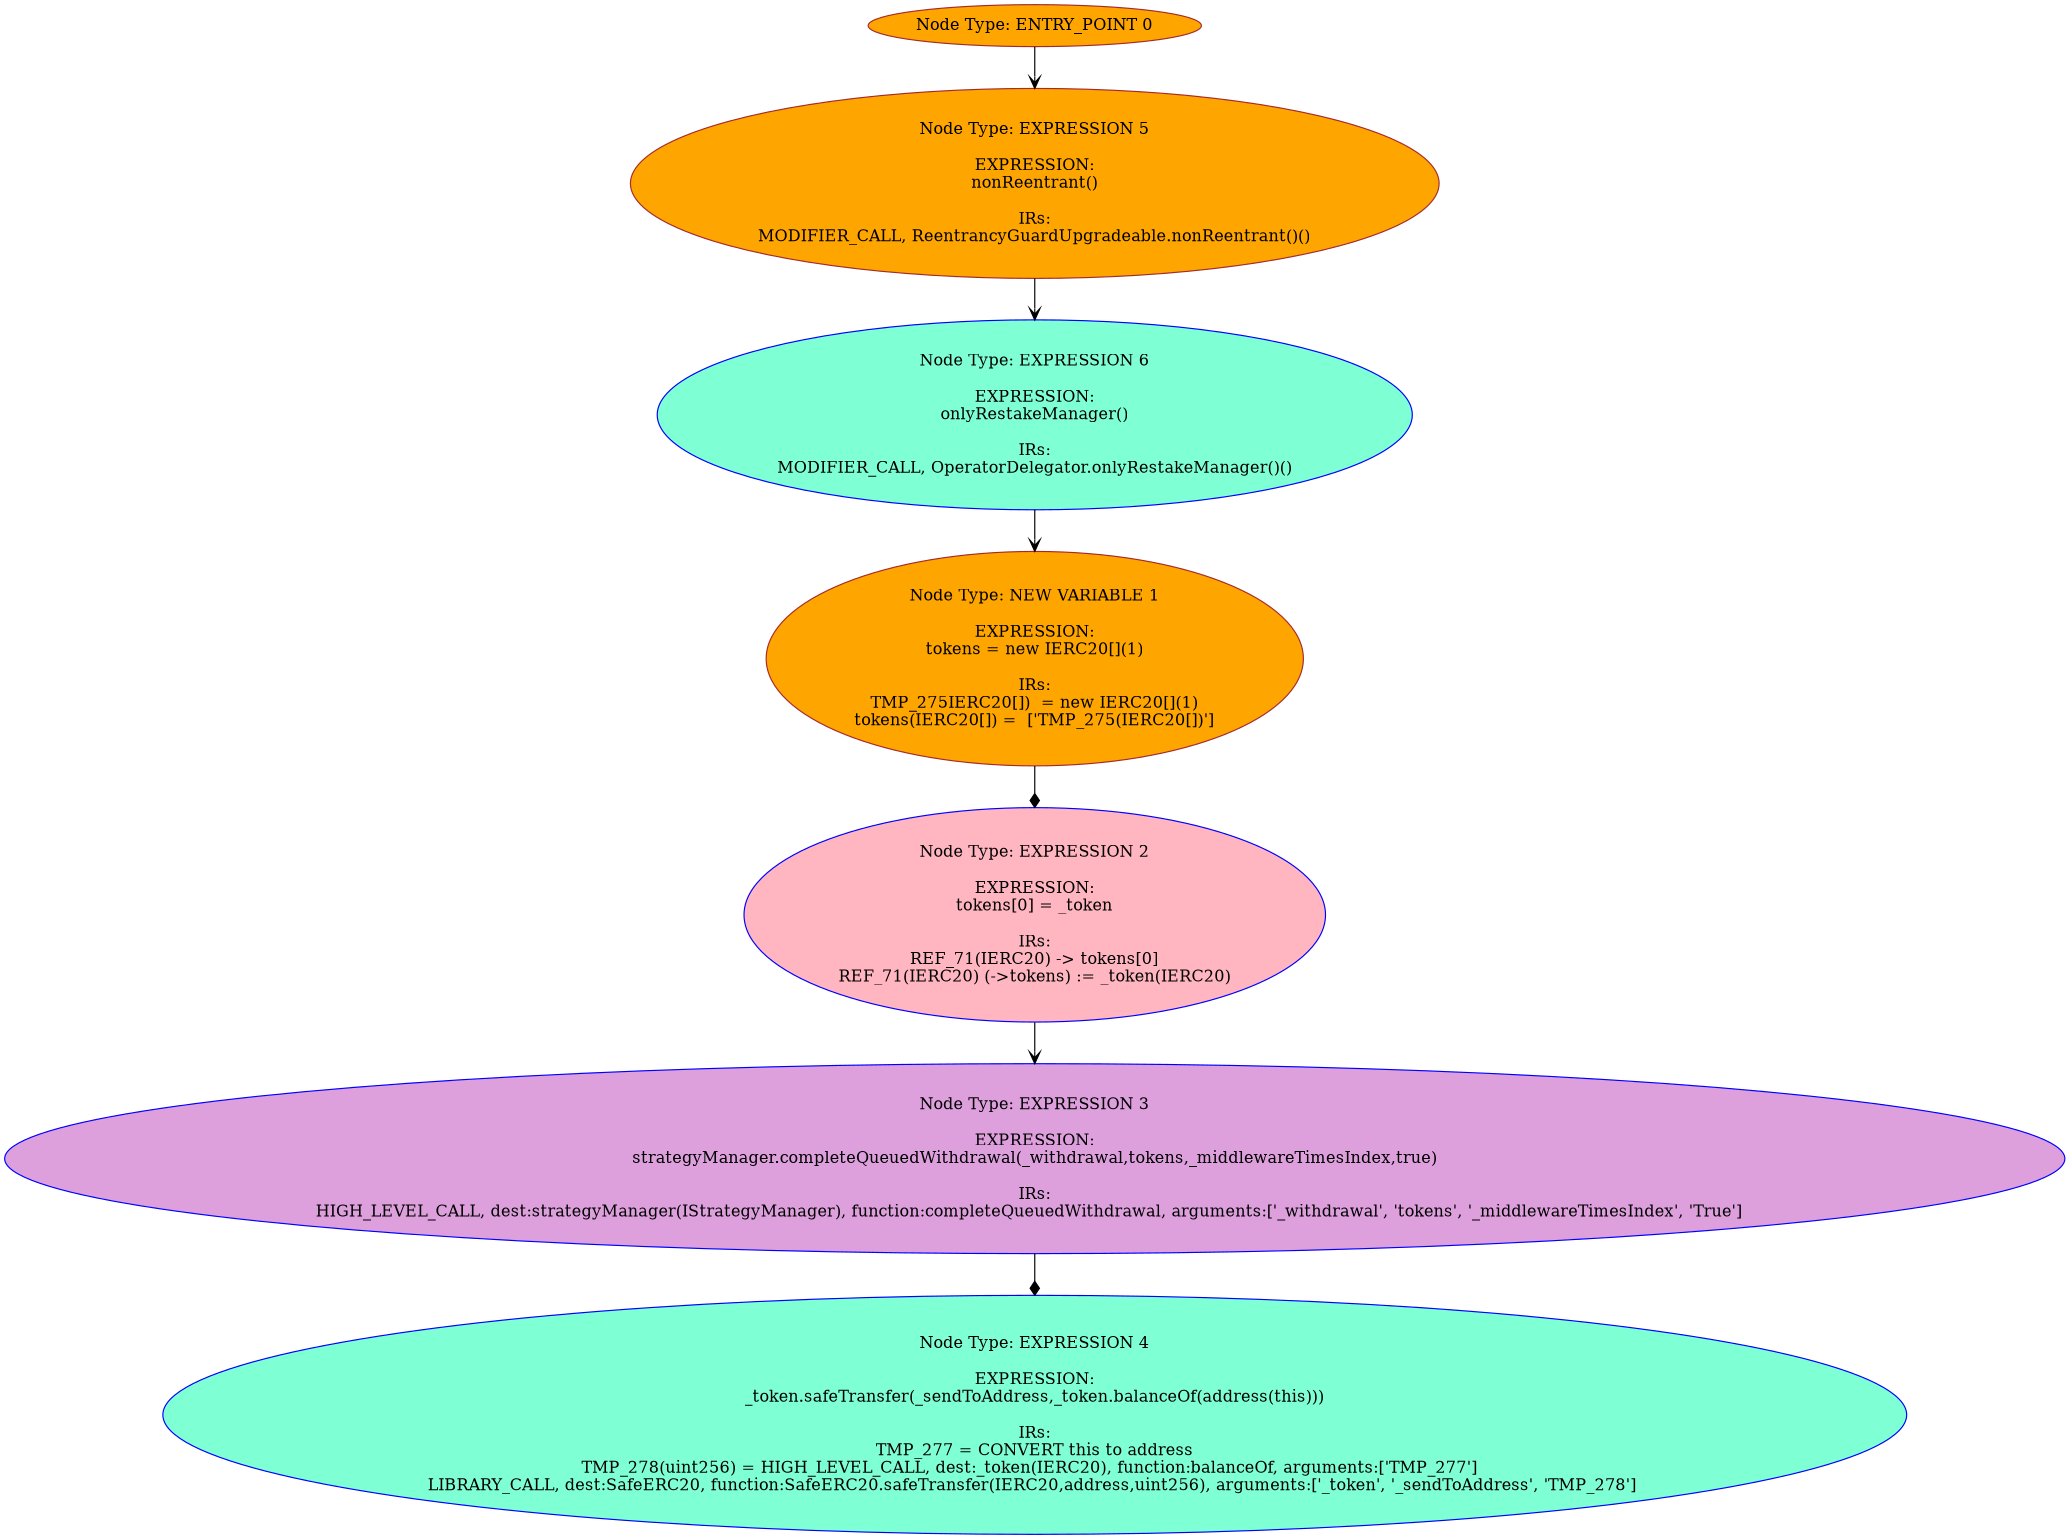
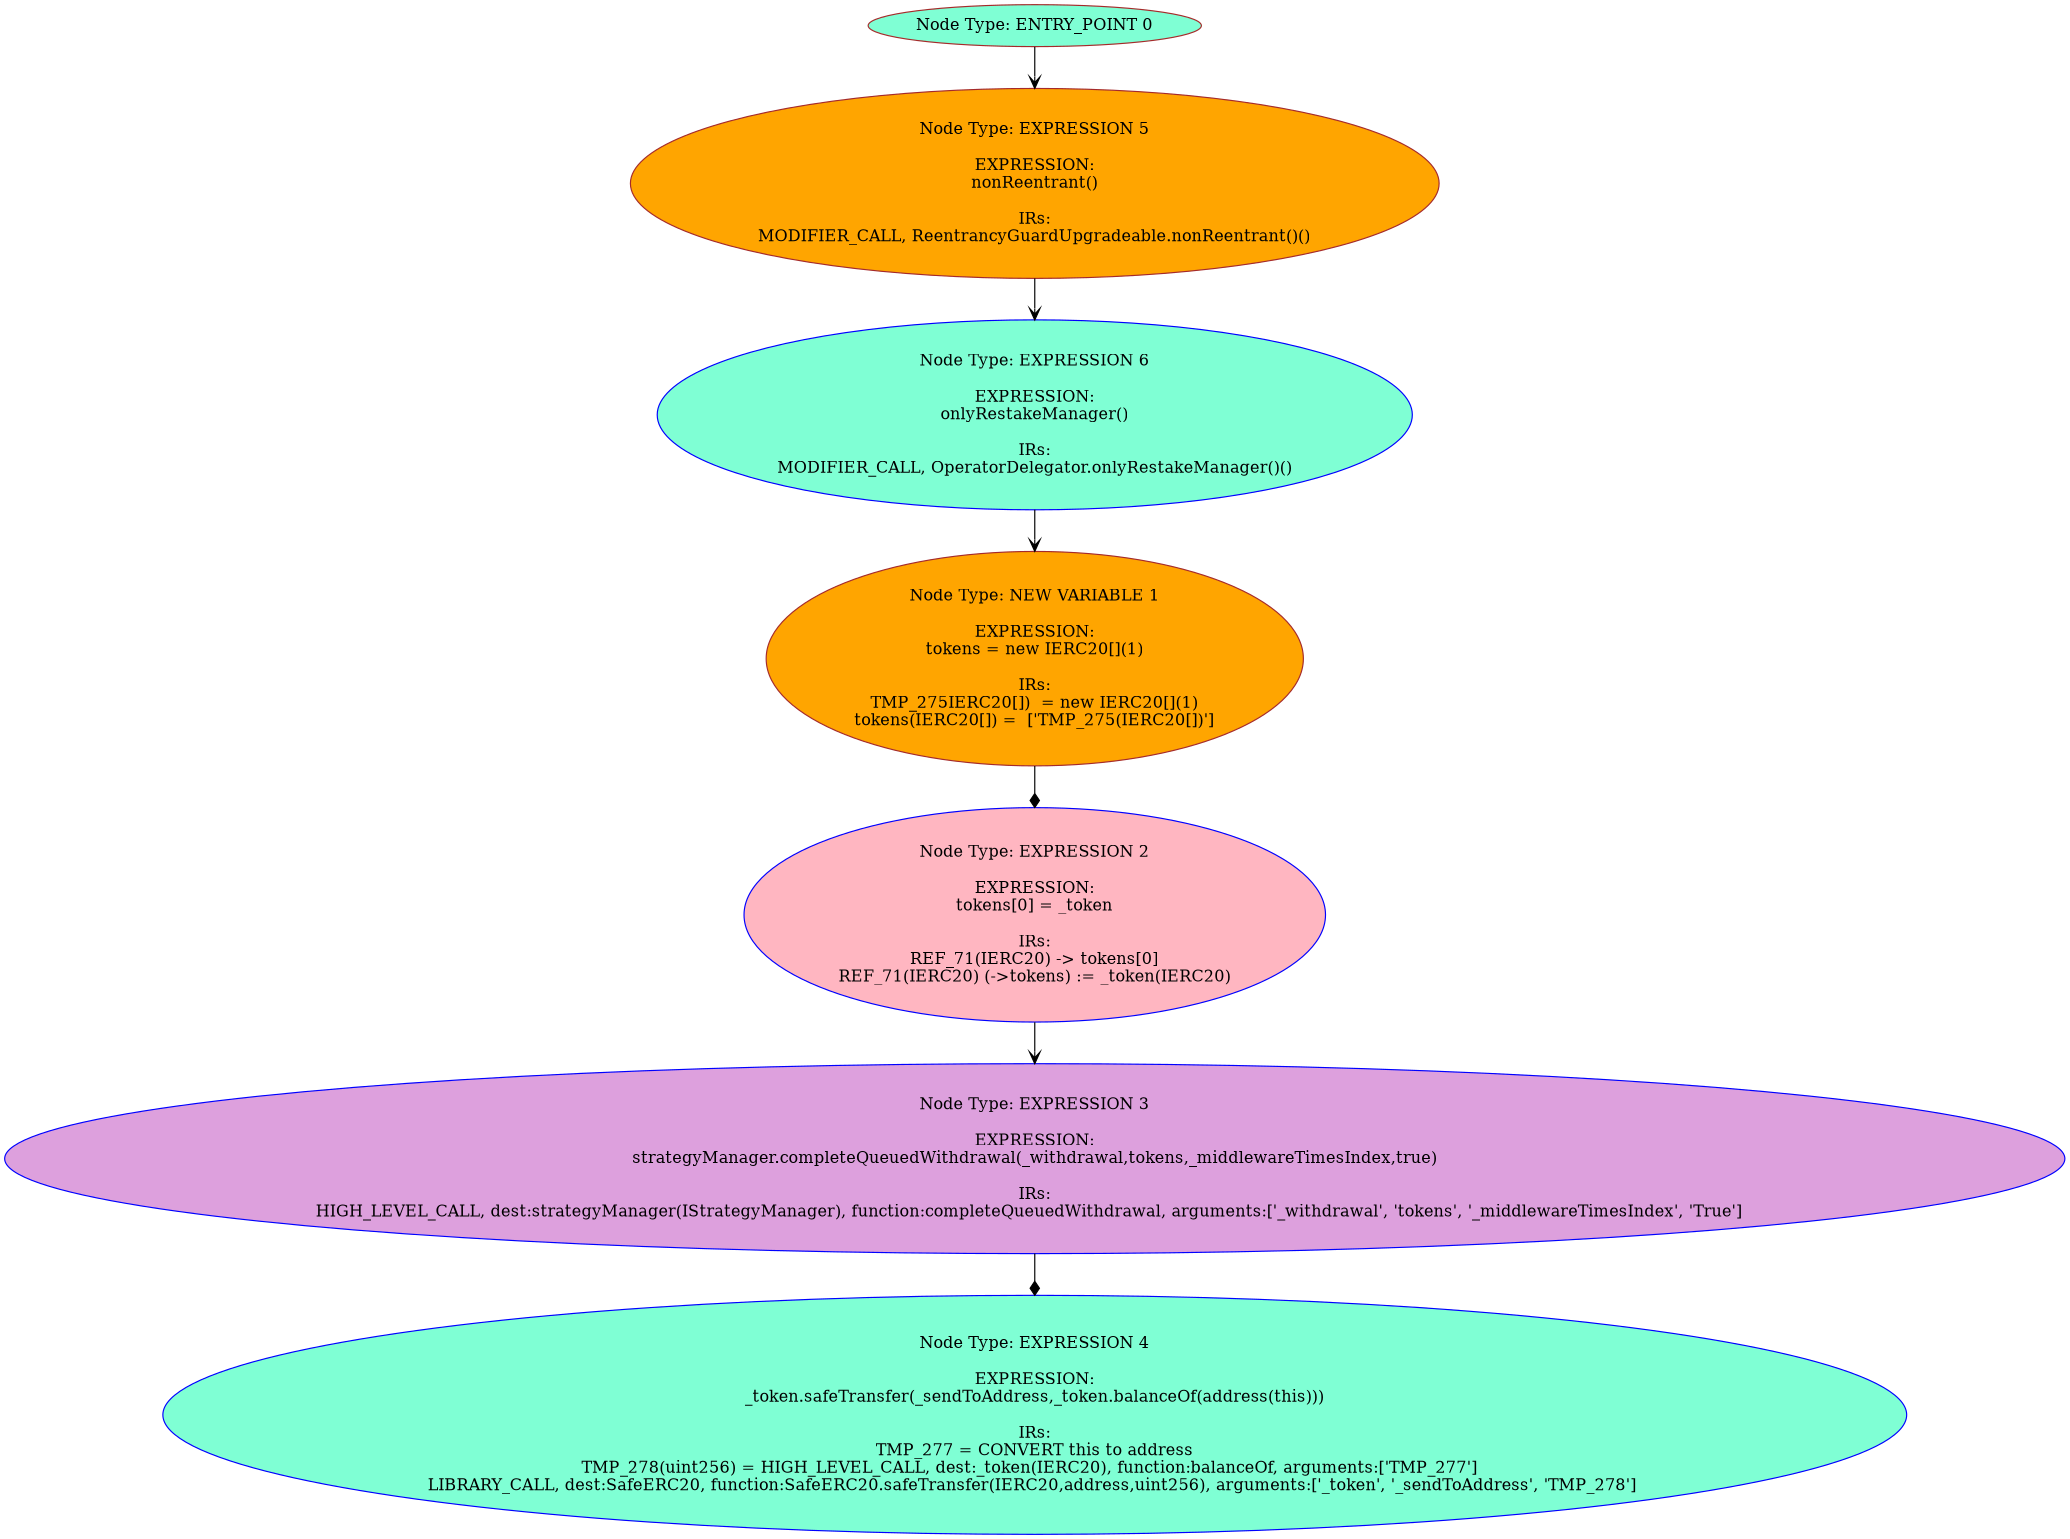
(1035, 26) -> (1035, 26)
